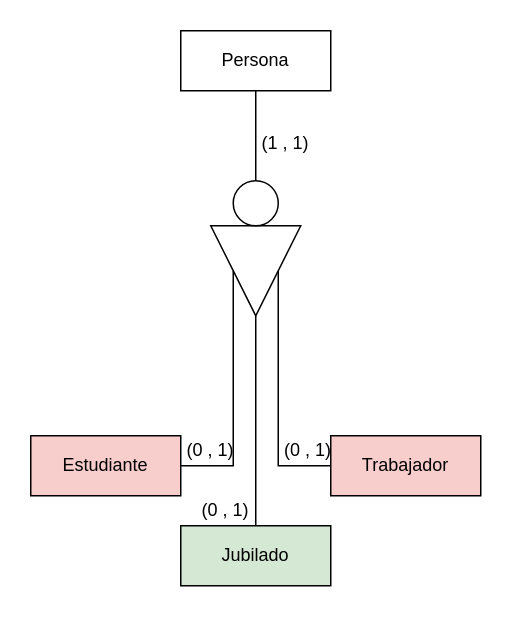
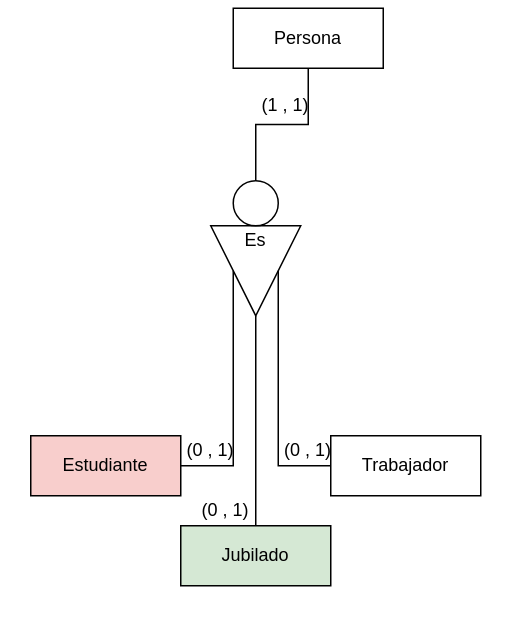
(256, 61) -> (308, 38)
(286, 143) -> (286, 106)
none -> (256, 241)
(406, 466) -> (406, 466)
